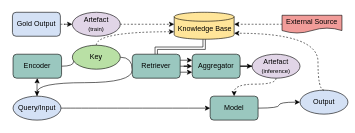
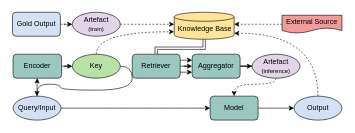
(96, 57) -> (96, 66)
(324, 102) -> (318, 108)
